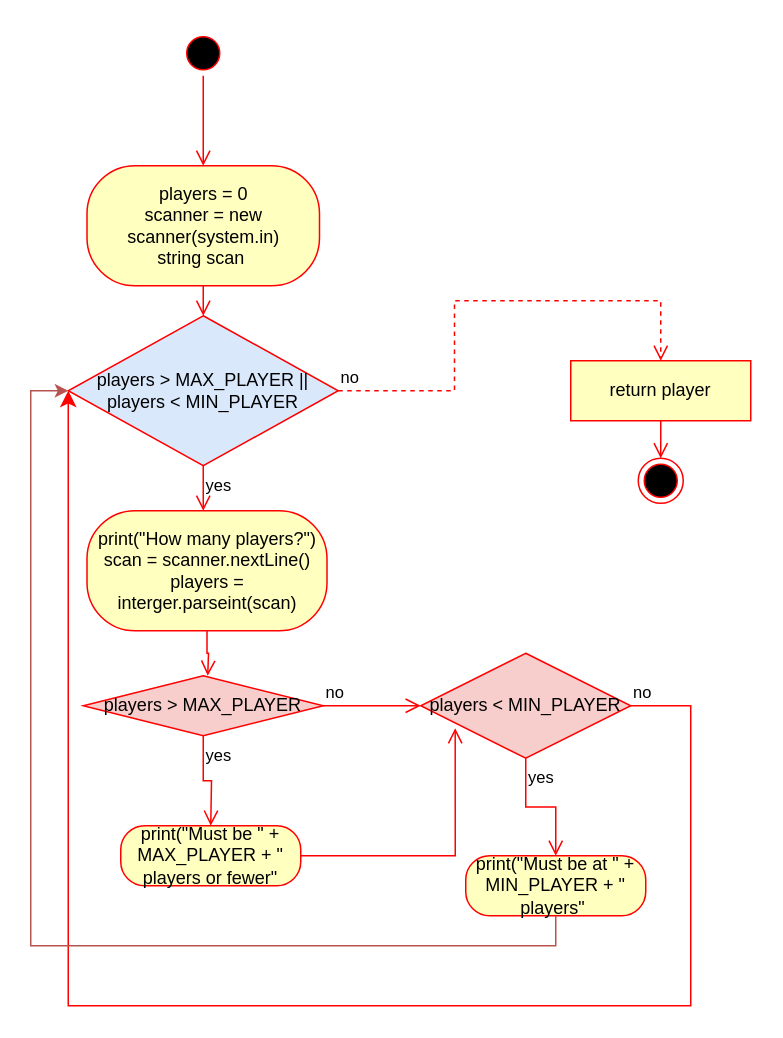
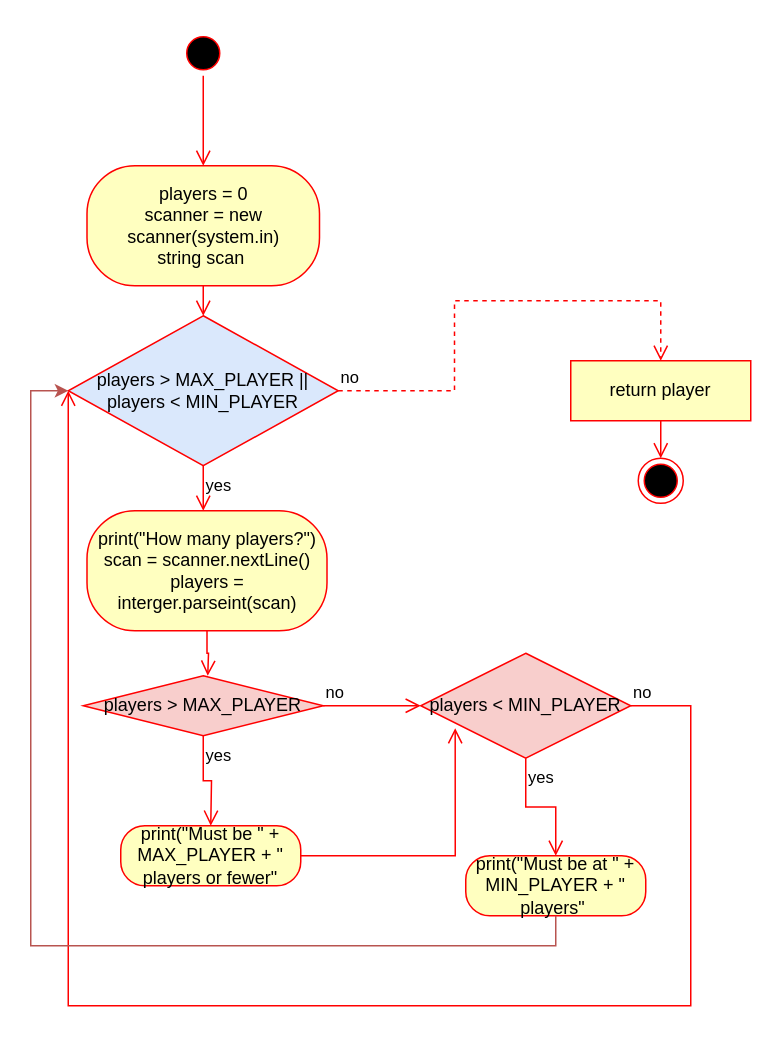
(68, 405) -> (68, 401)
